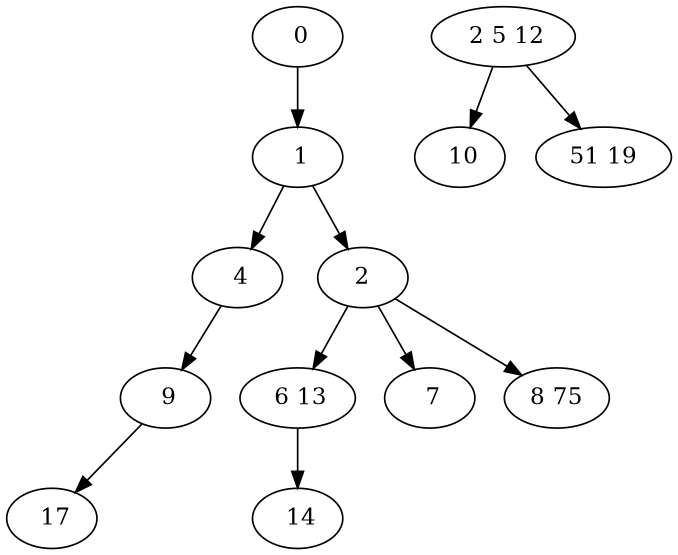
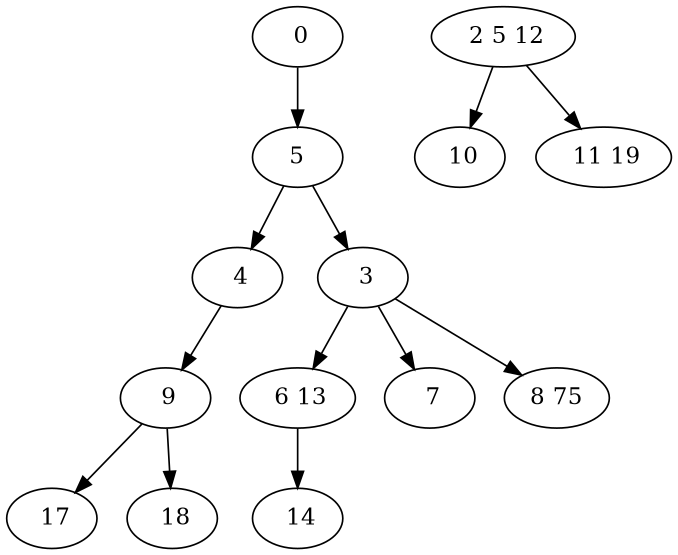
(298, 157) -> (298, 157)
(604, 157) -> (604, 157)
(363, 278) -> (363, 278)
none -> (172, 518)
